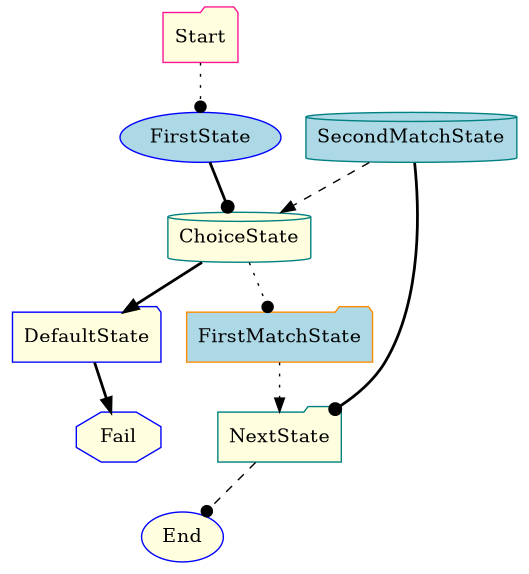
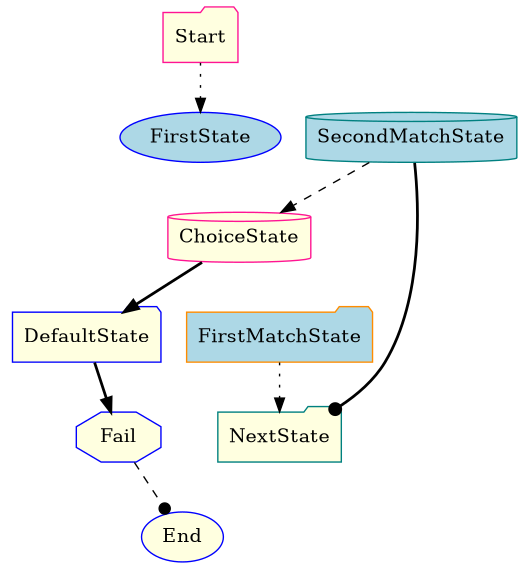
(200, 82) -> (200, 82)
(218, 182) -> none
(239, 237) -> (239, 237)
(257, 282) -> none
(233, 485) -> (148, 483)
